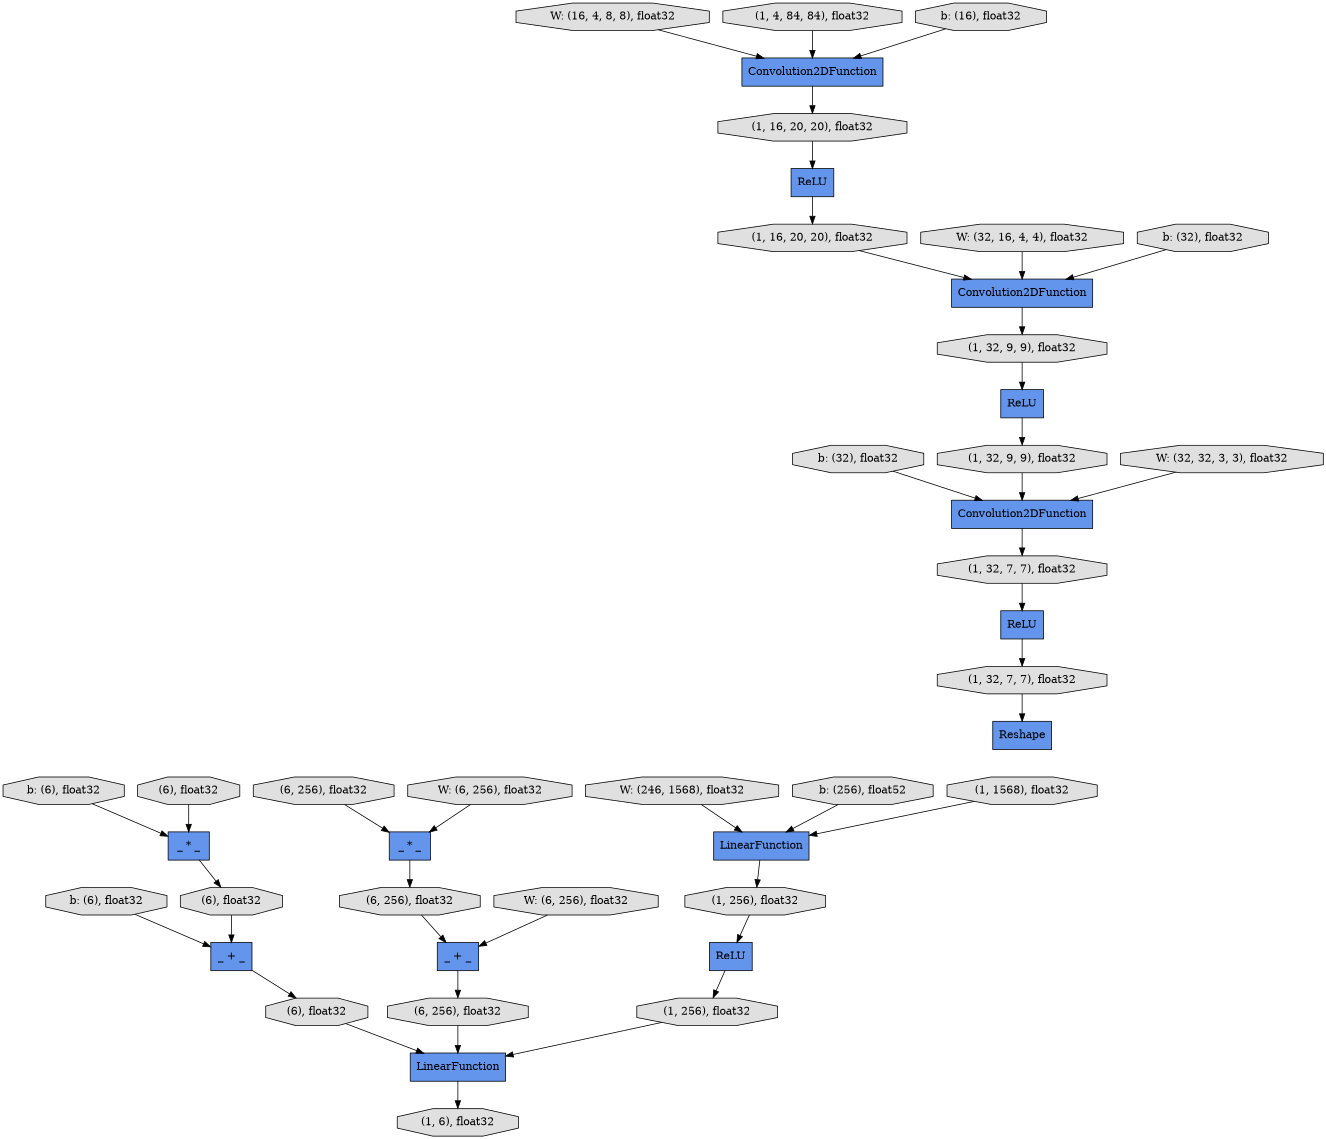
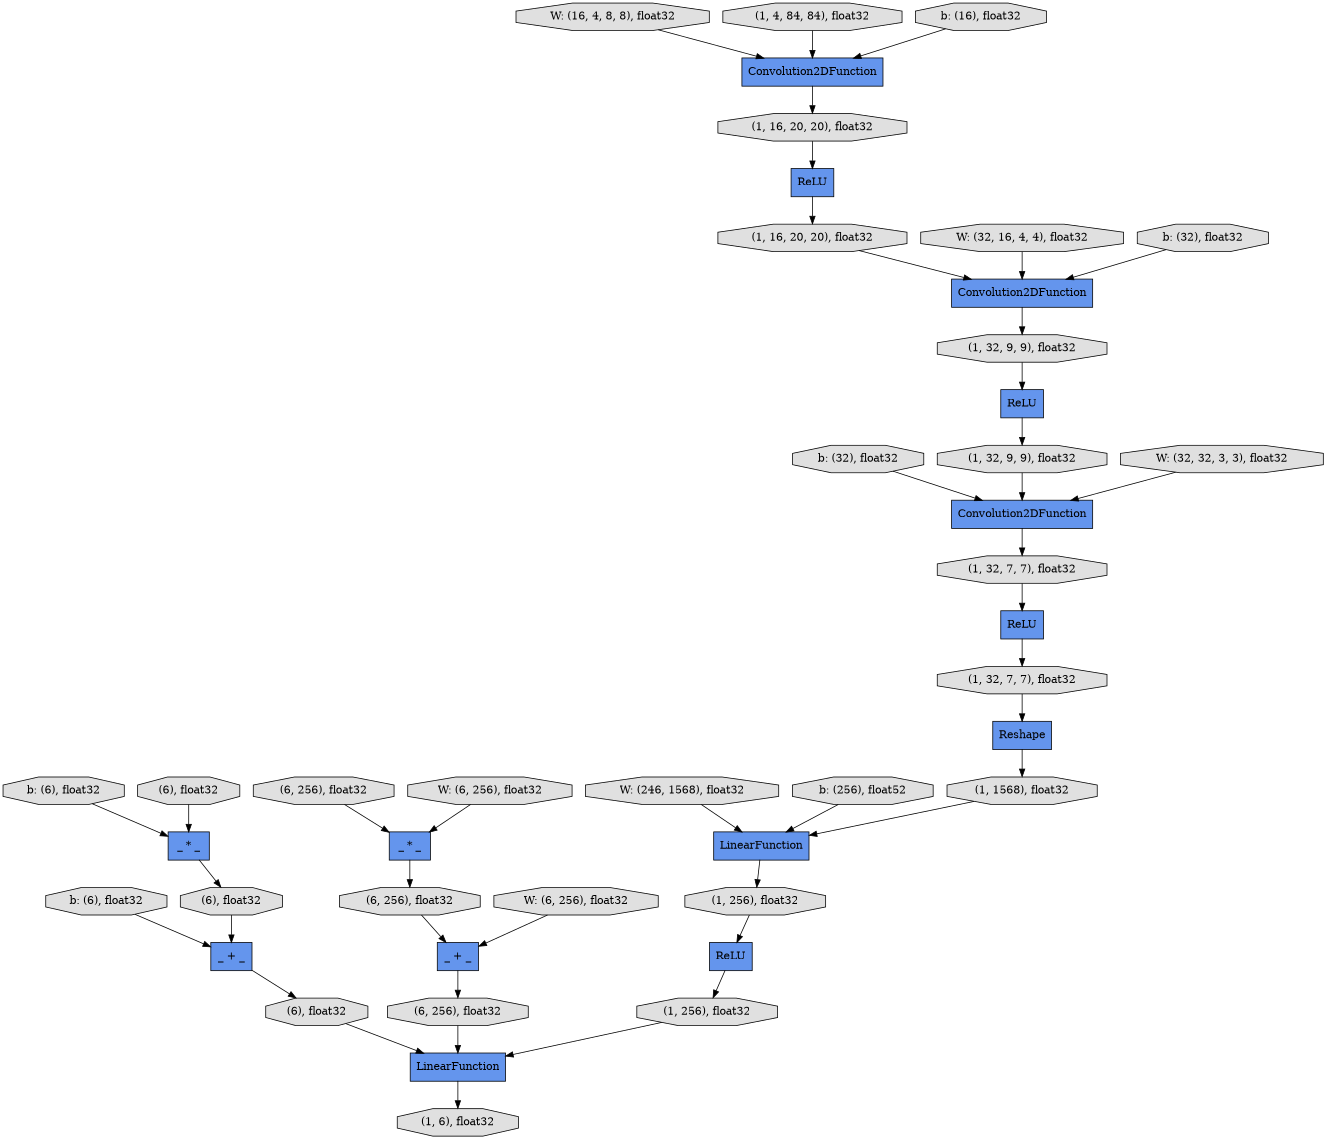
none -> (1022, 759)
